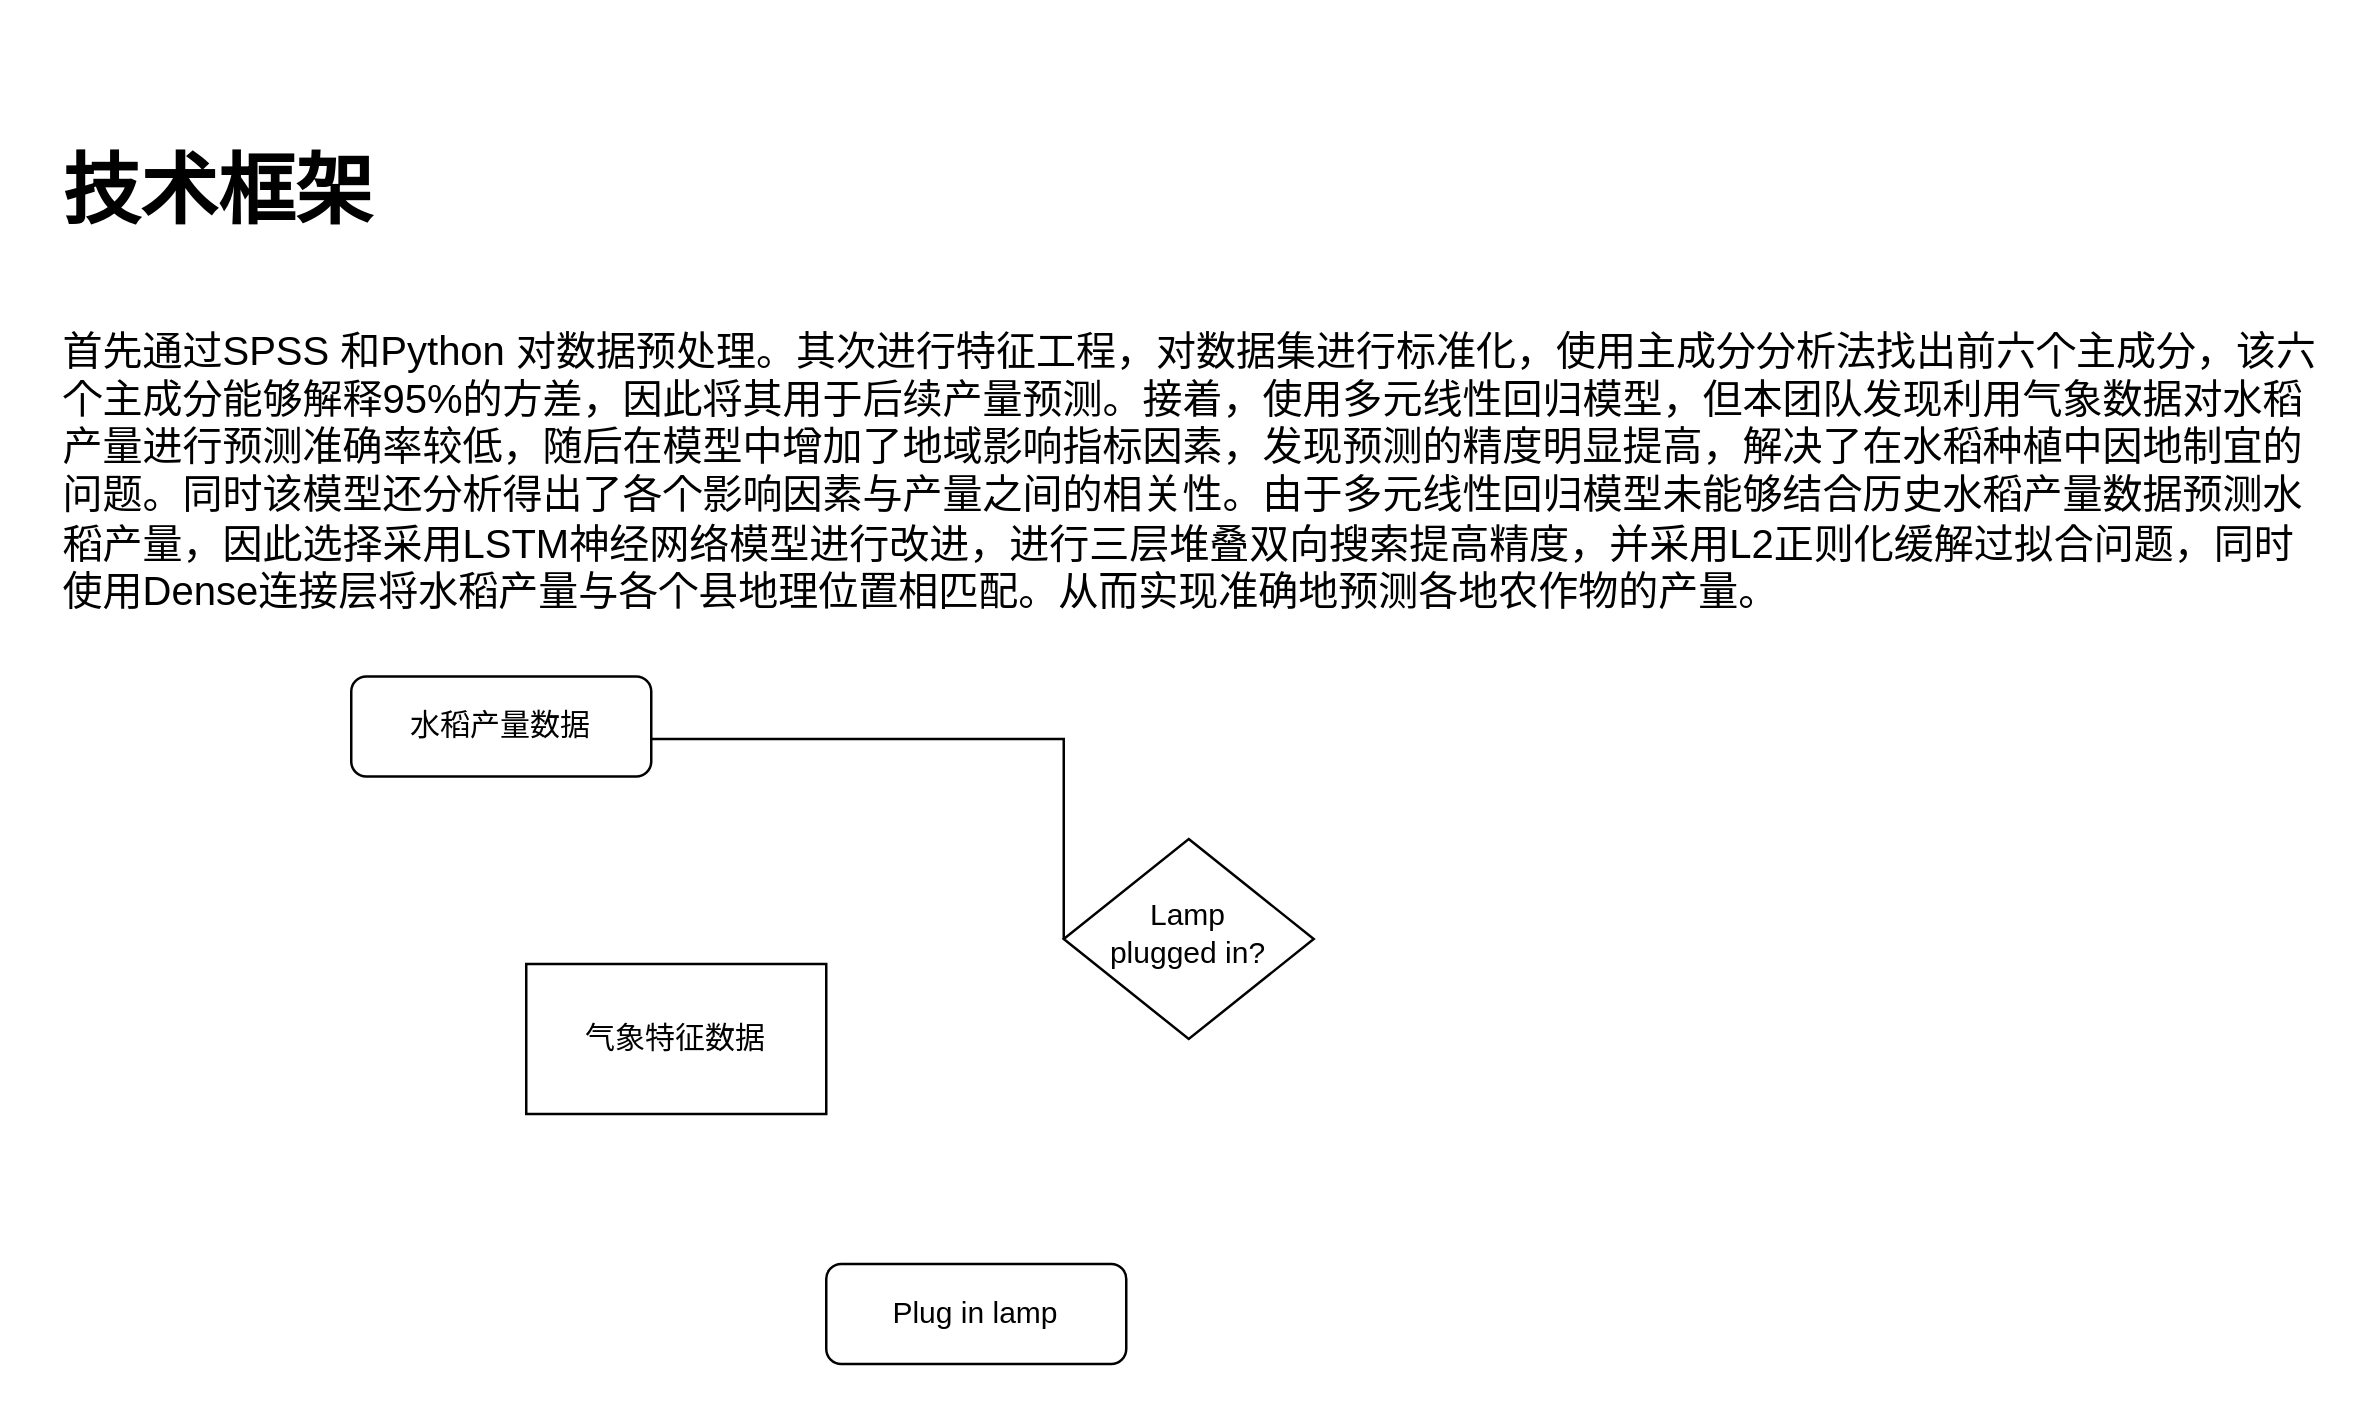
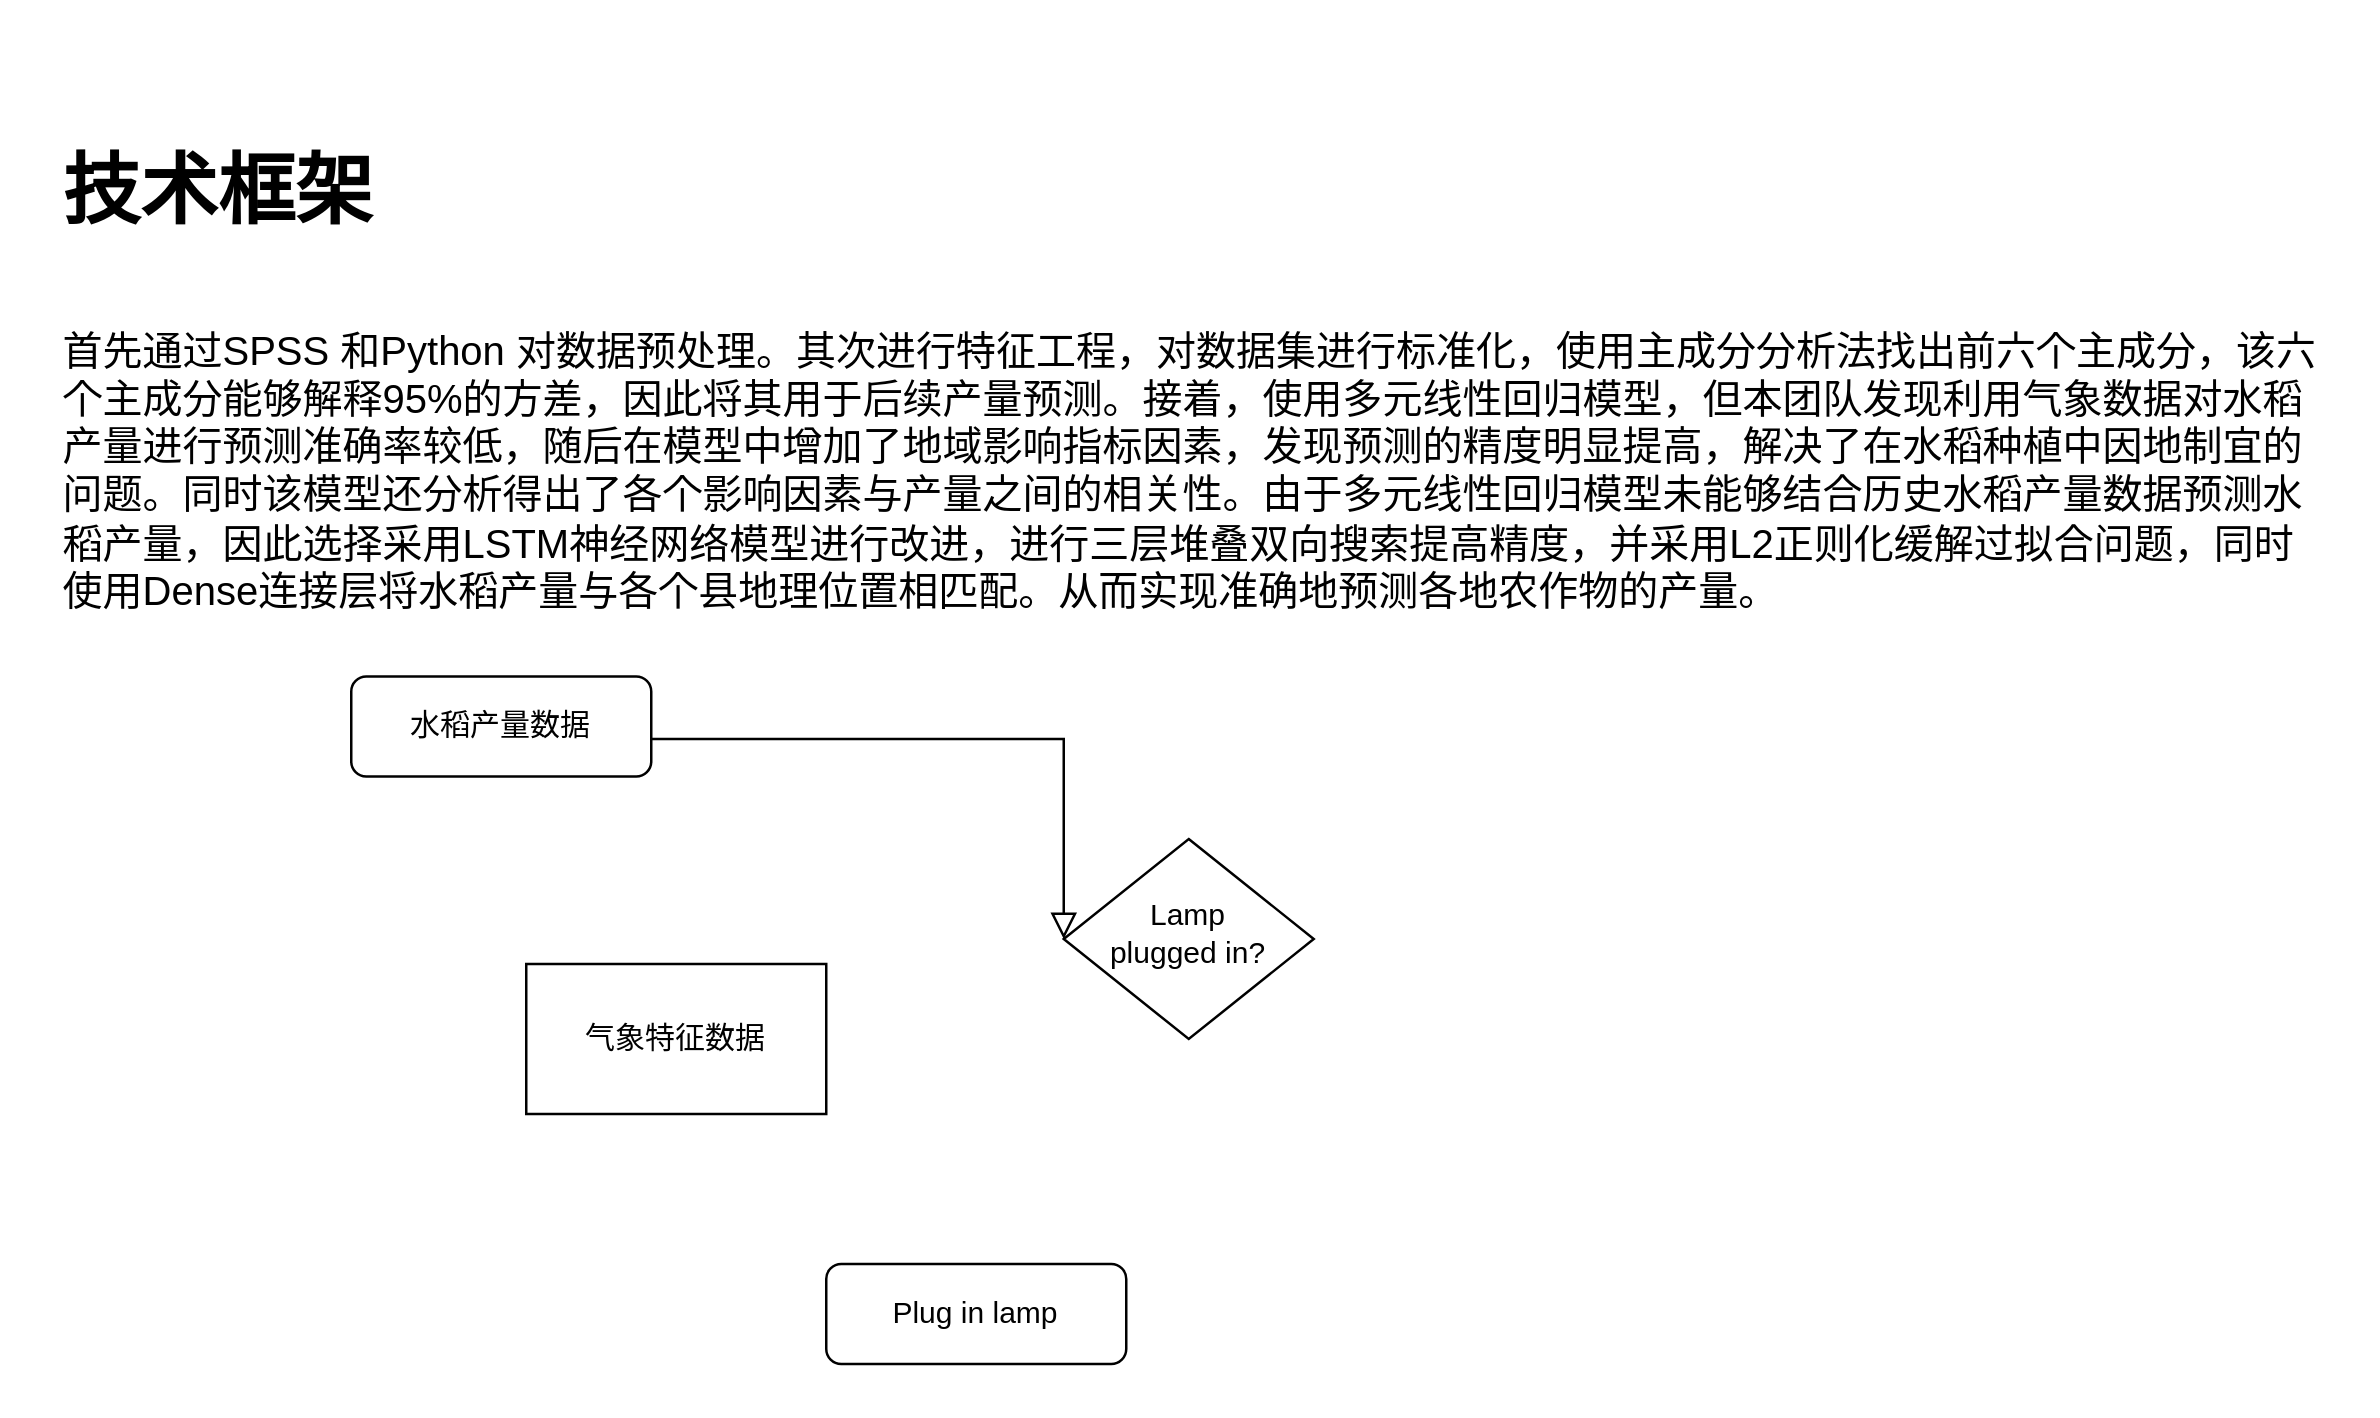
(1064, 923) -> (1064, 911)
